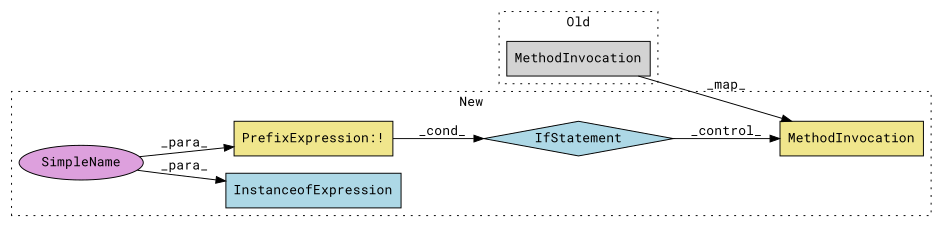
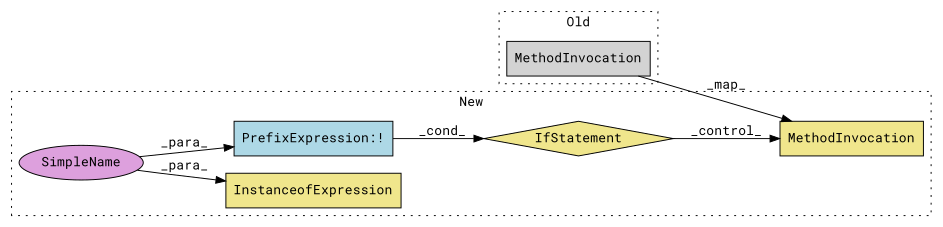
(313, 139) -> (313, 139)
(579, 139) -> (579, 139)
(313, 191) -> (313, 191)
